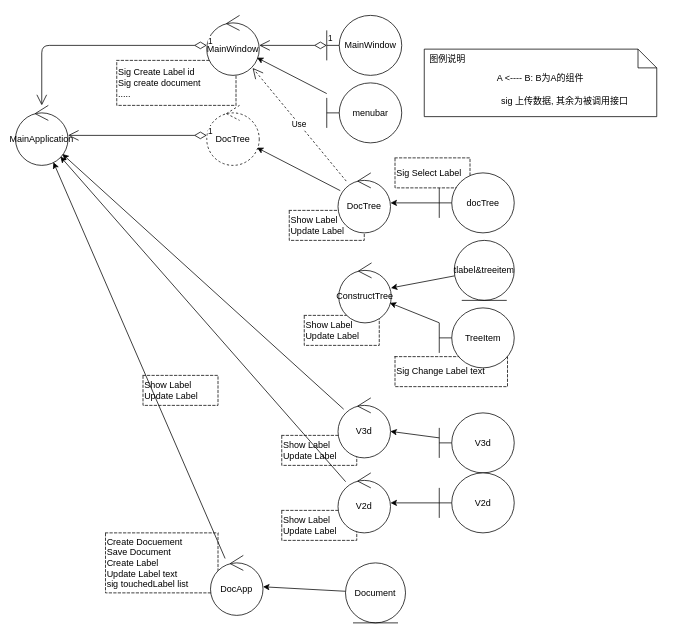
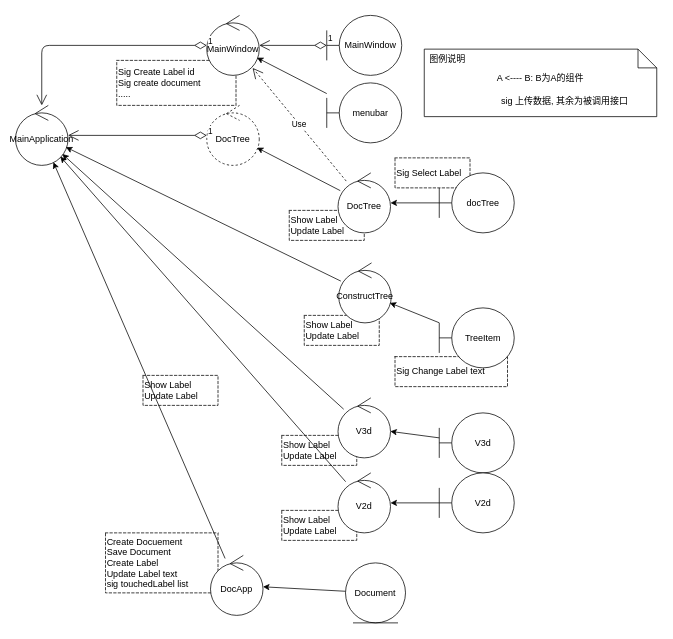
none -> (206, 215)
(484, 270) -> none
(425, 281) -> none
